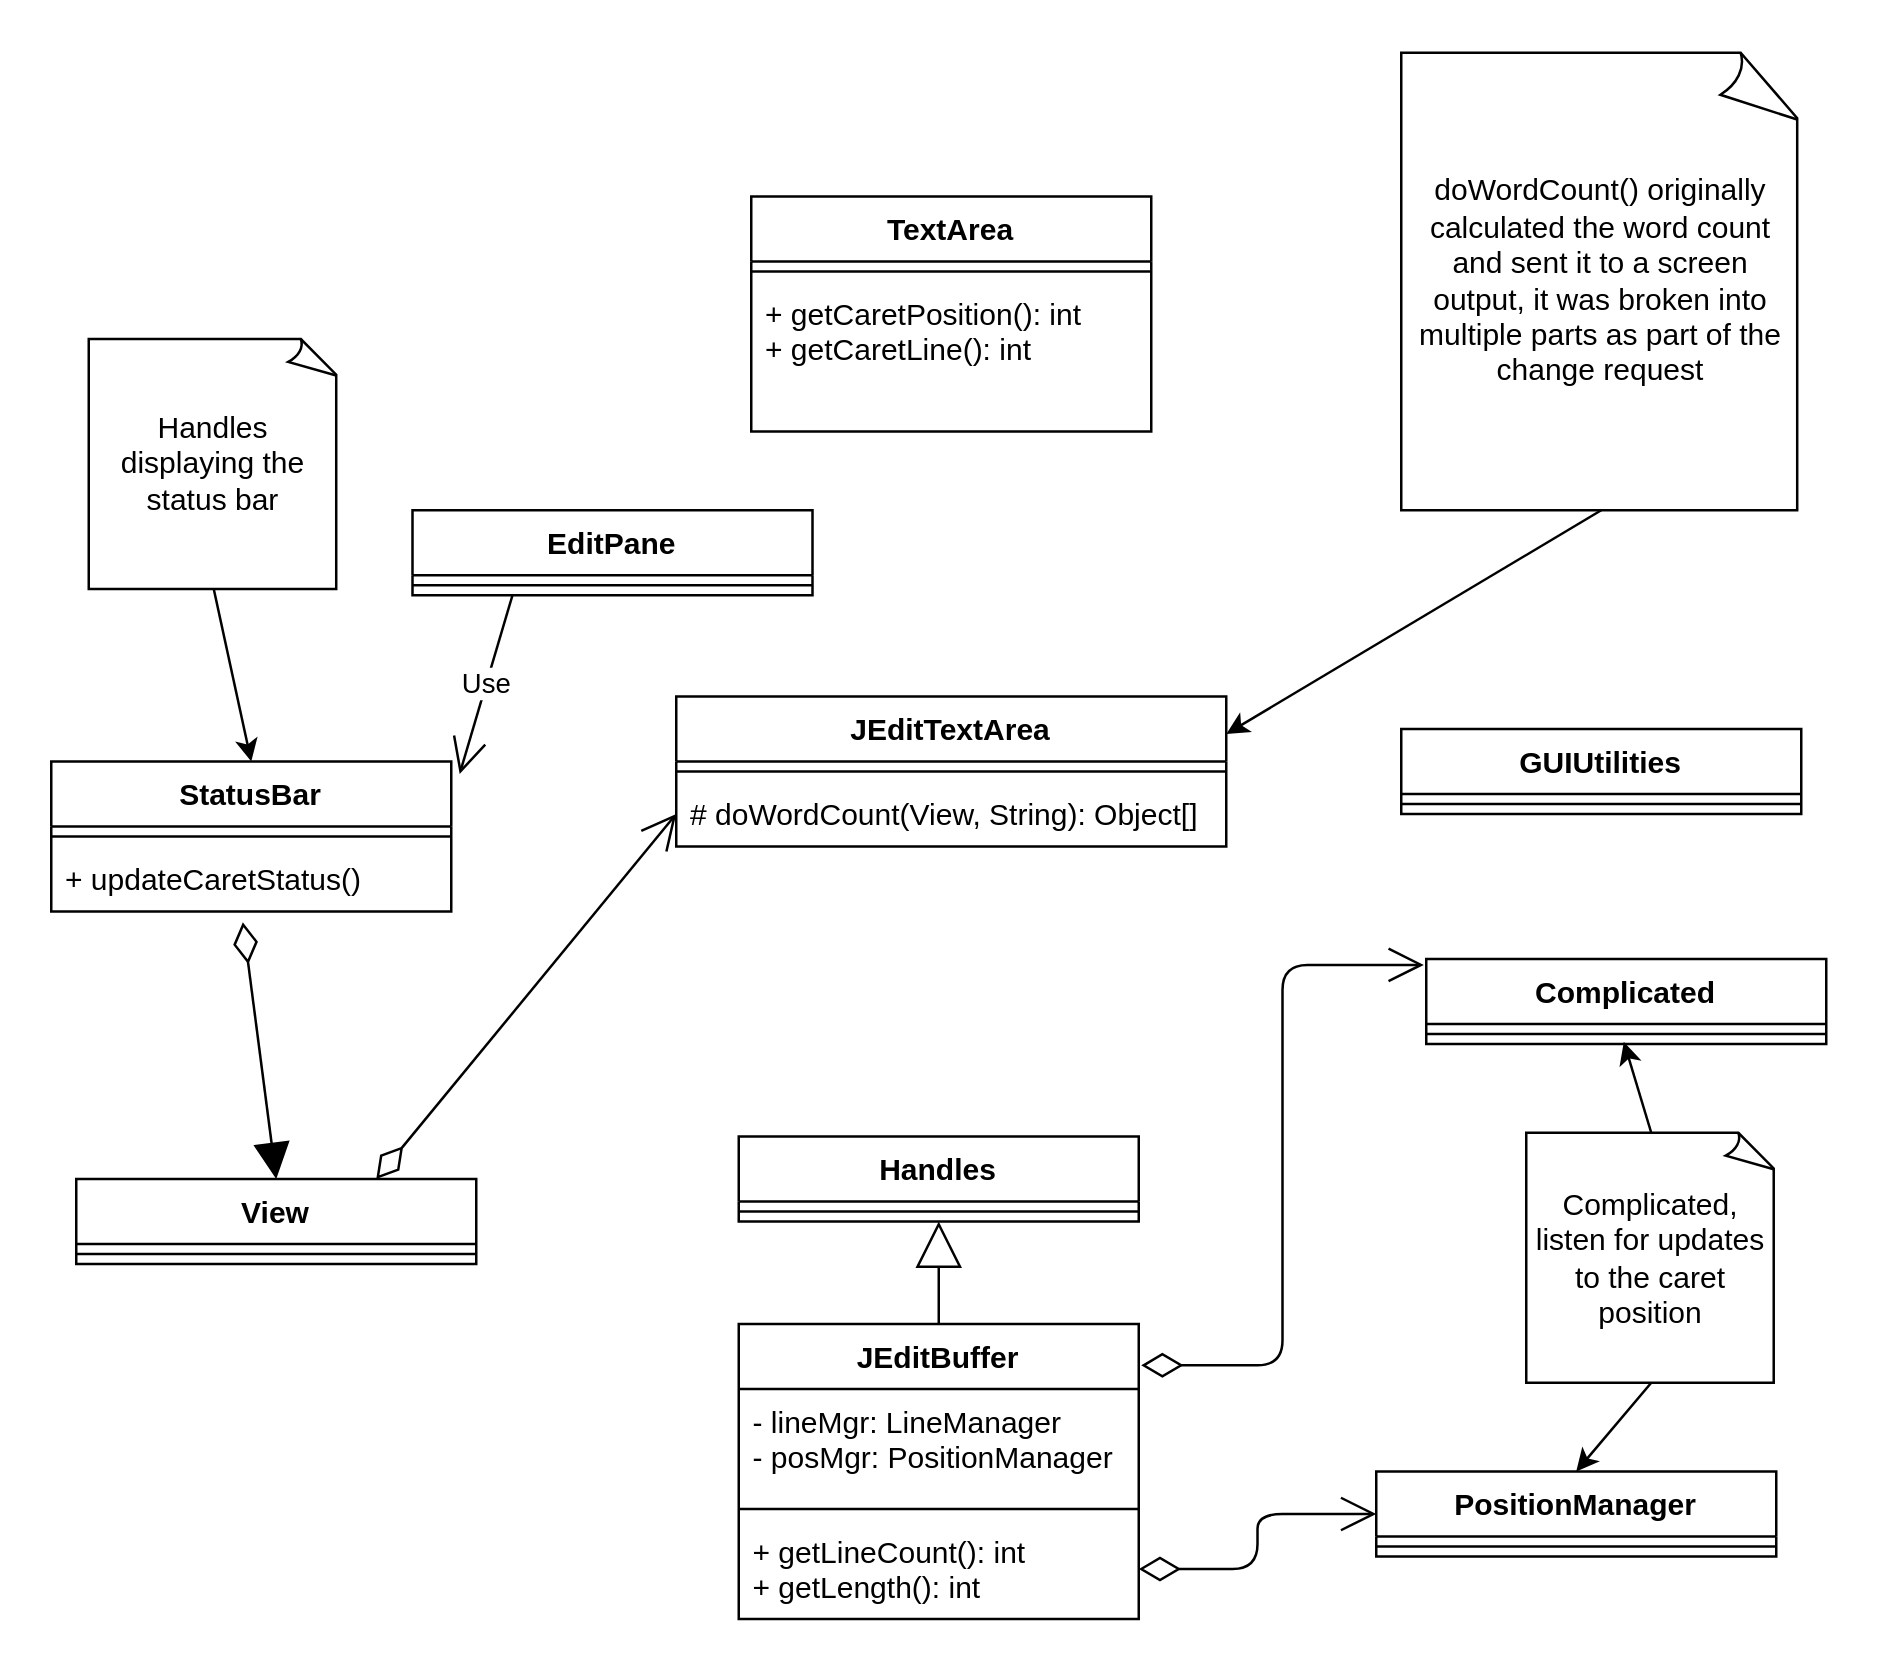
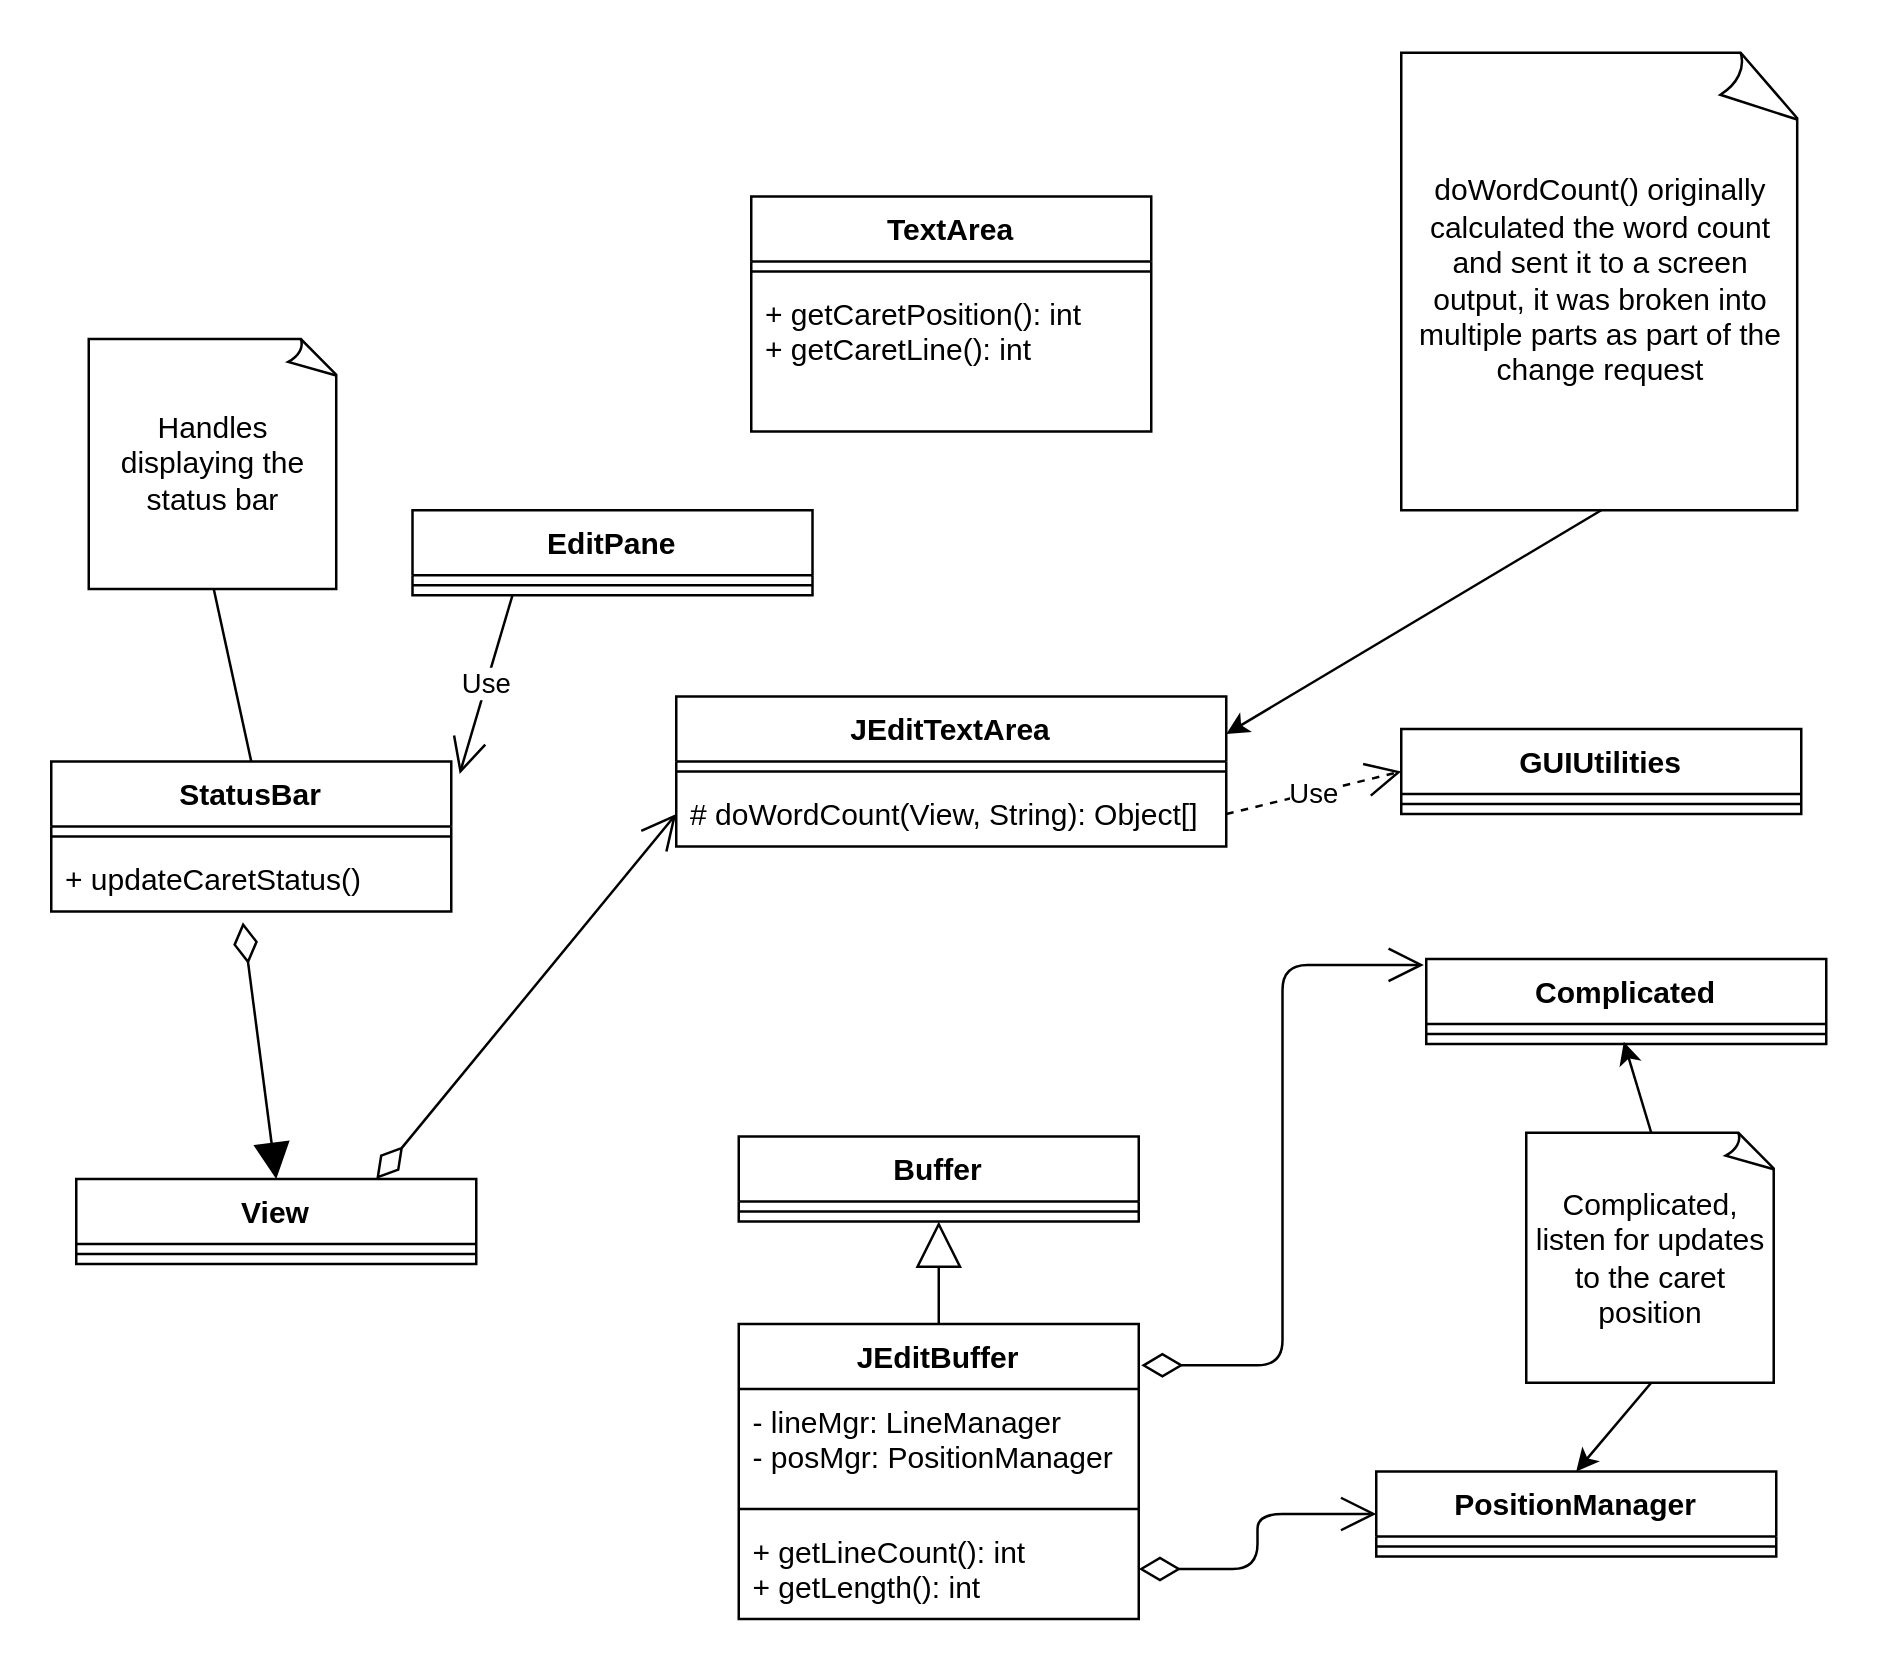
(247, 743) -> (249, 749)
none -> (1313, 793)
(938, 1170) -> (938, 1170)
